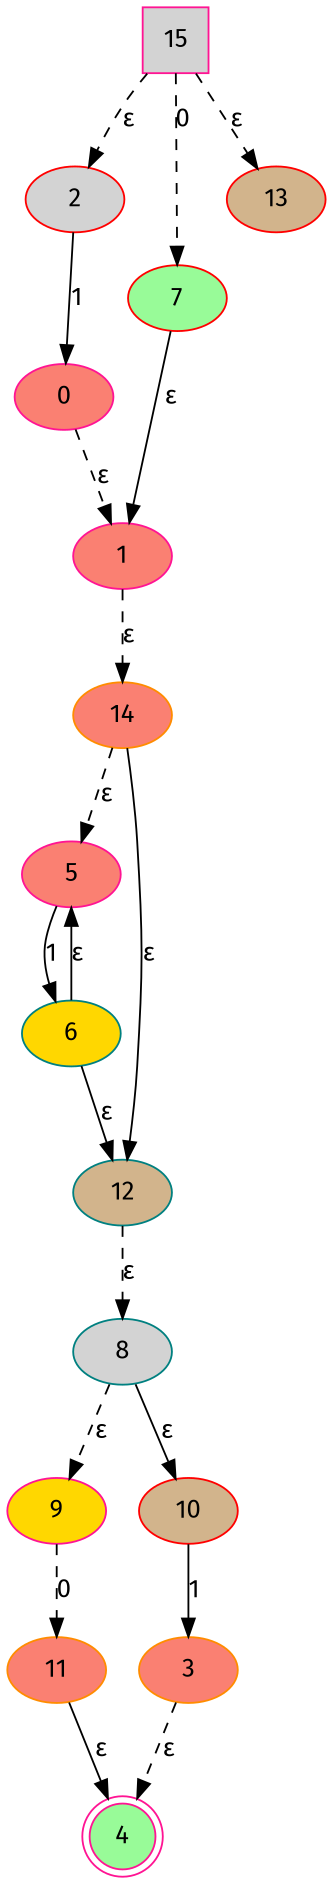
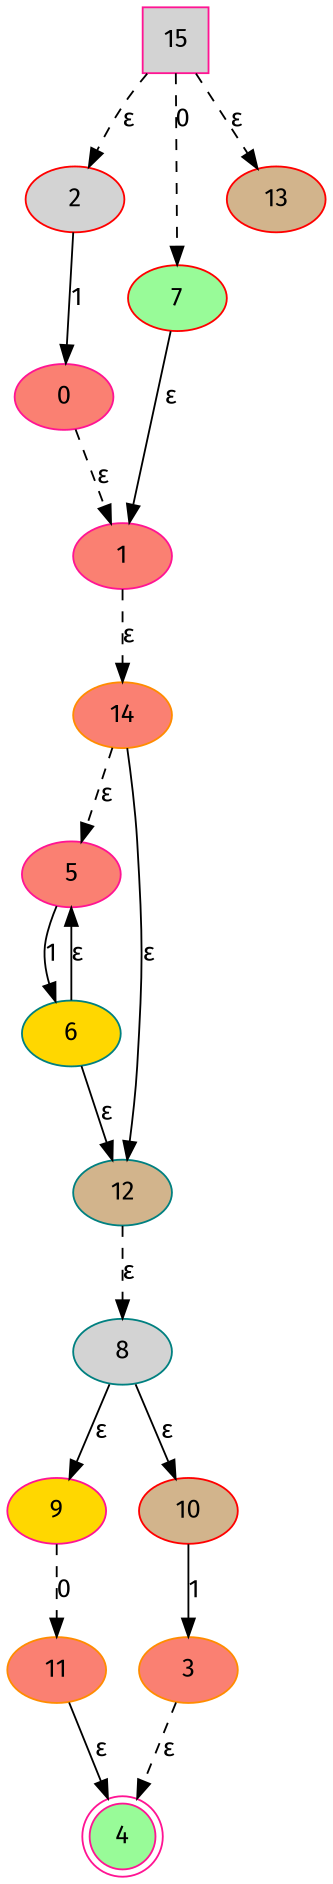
(93, 1423) -> (93, 1423)
